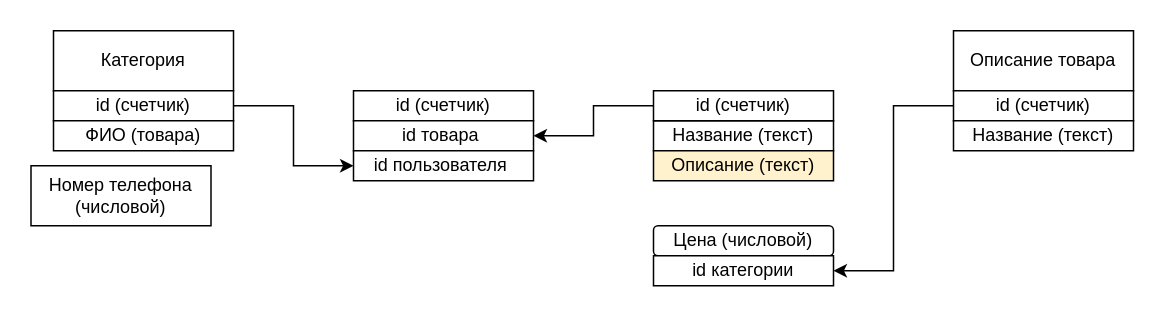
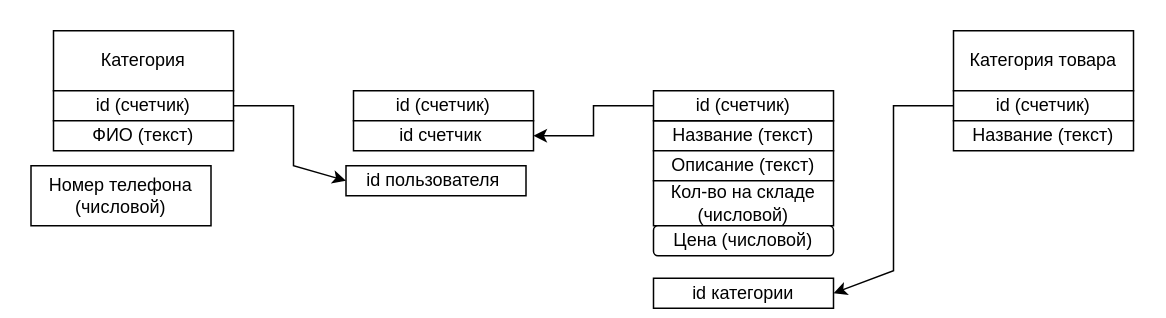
(1043, 61) -> (1043, 61)
(143, 136) -> (143, 136)
(443, 136) -> (443, 136)
(443, 166) -> (436, 181)
(743, 166) -> (743, 166)
none -> (743, 203)
(743, 271) -> (743, 293)
